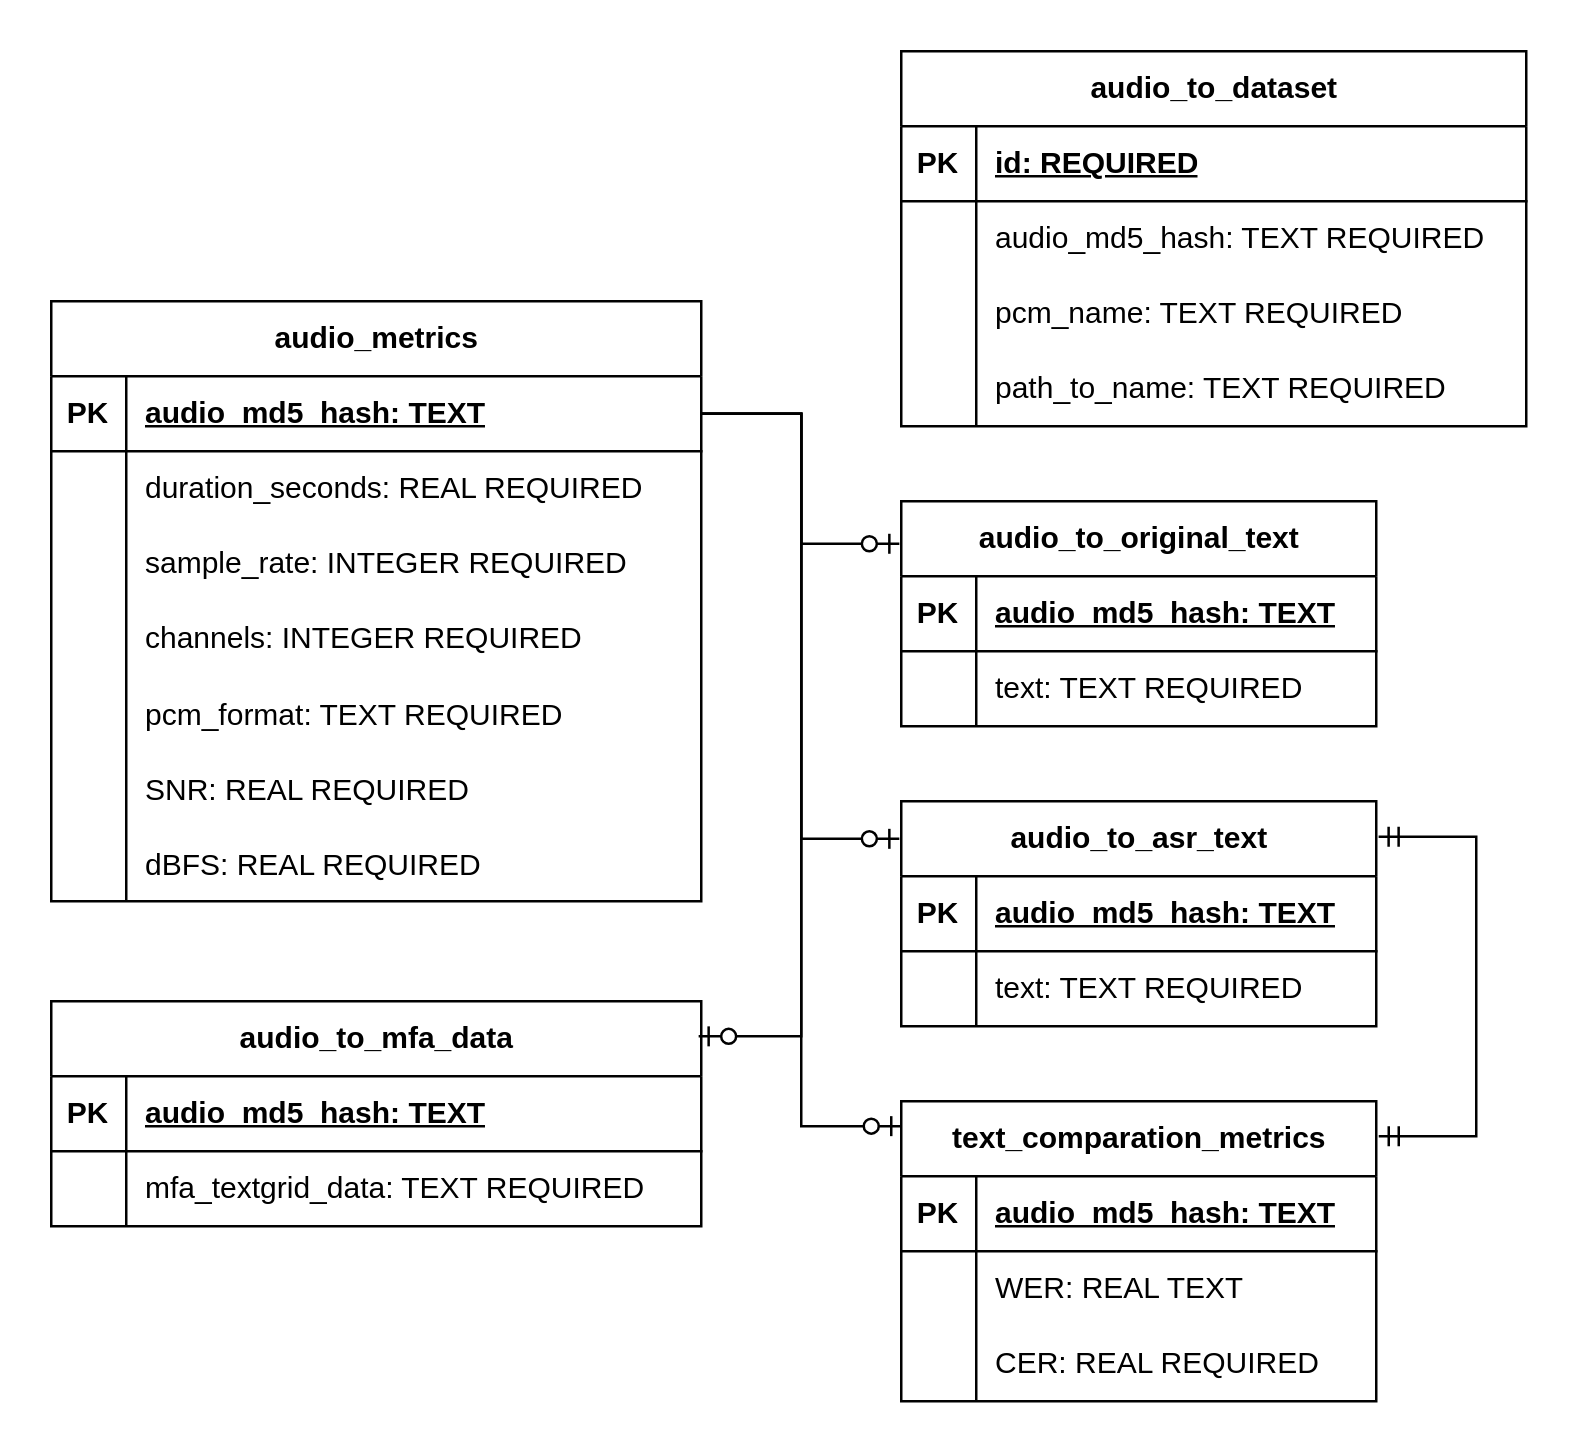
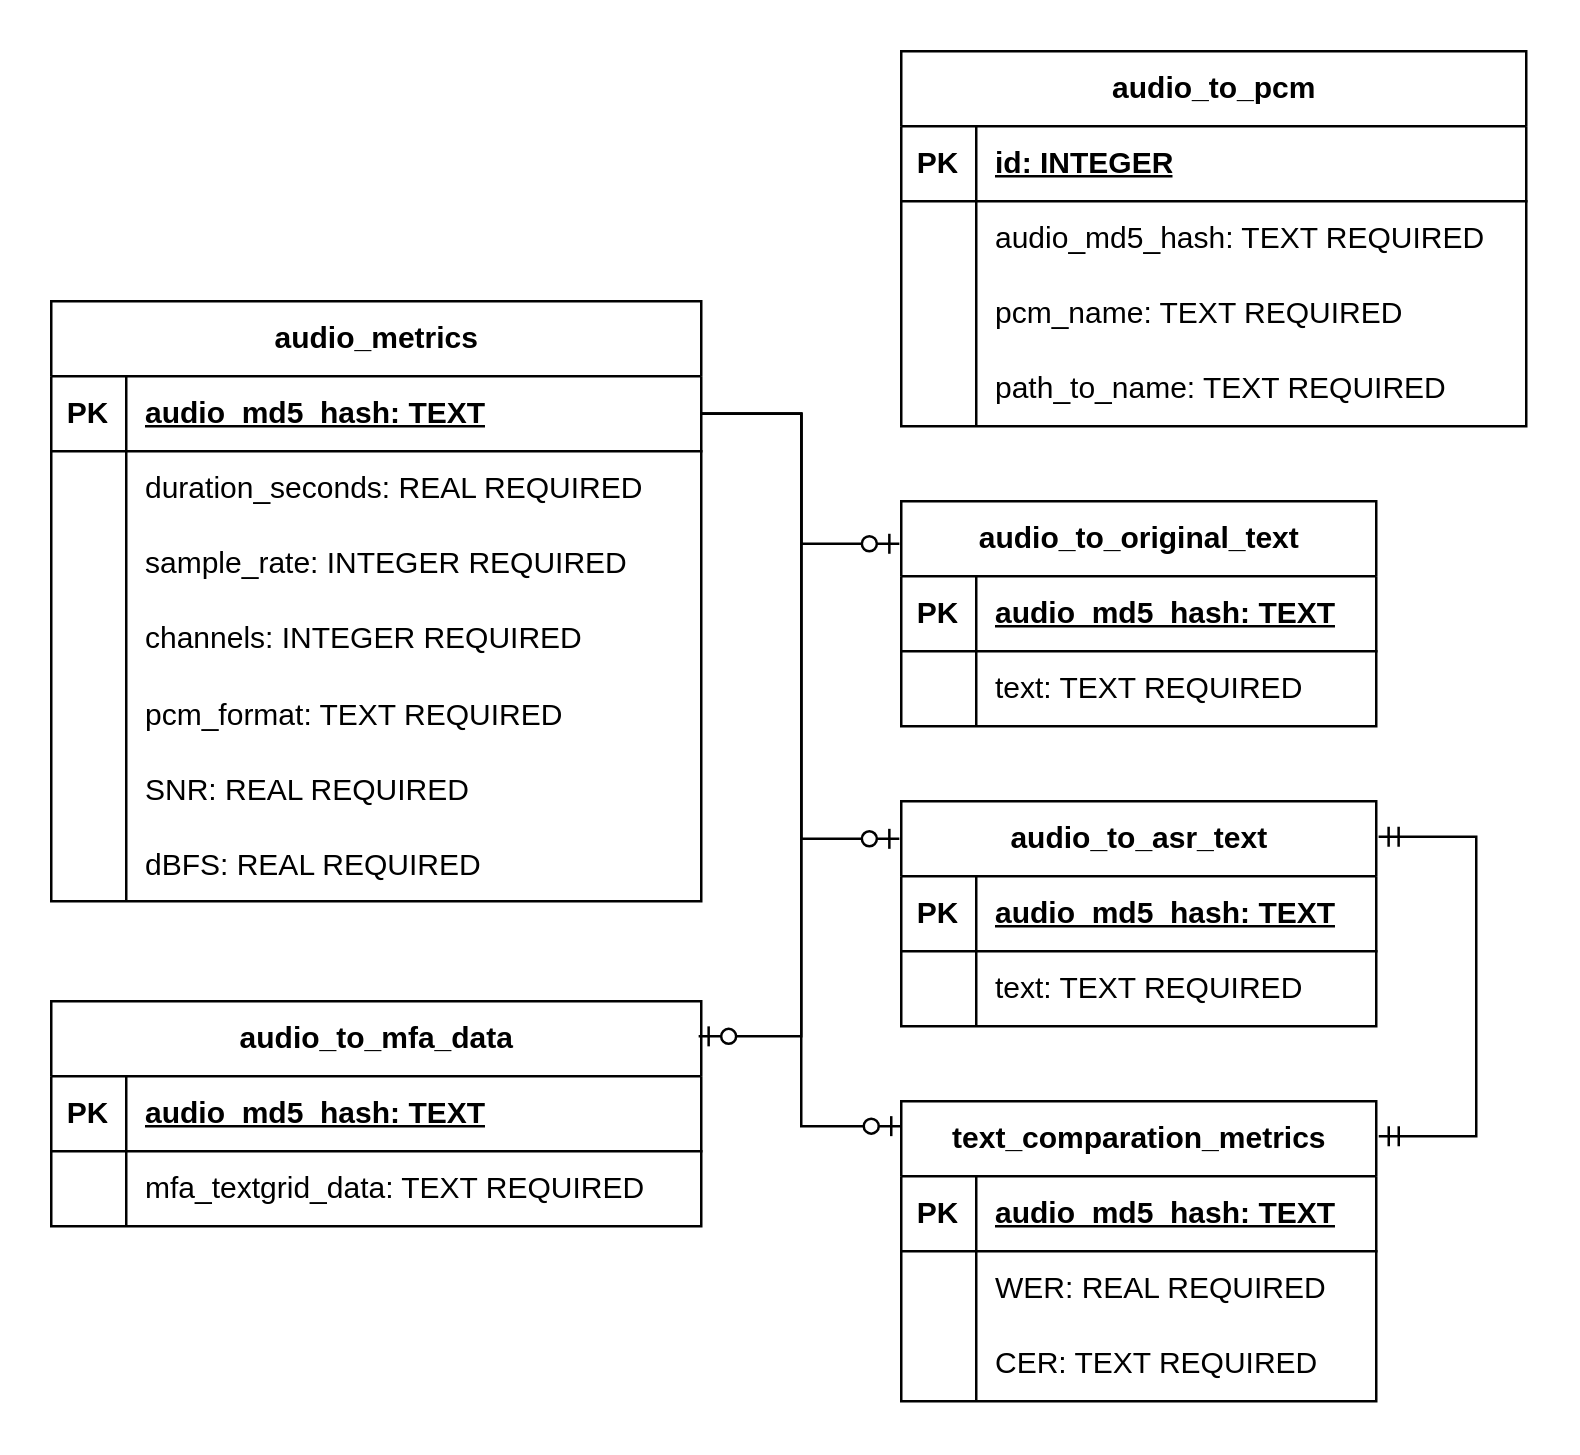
(1215, 89) -> (1215, 89)
(1085, 164) -> (1077, 164)
(1102, 1289) -> (1136, 1289)
(1136, 1364) -> (1136, 1364)
